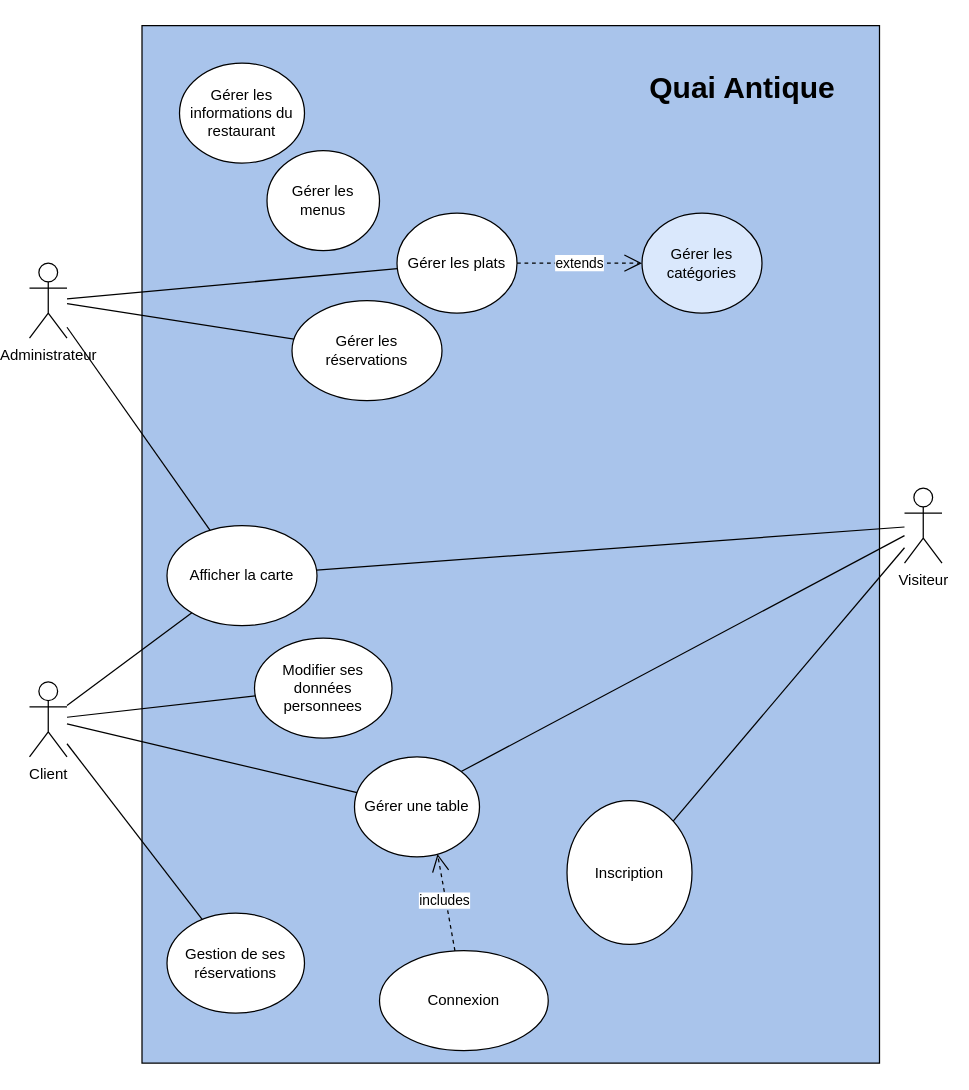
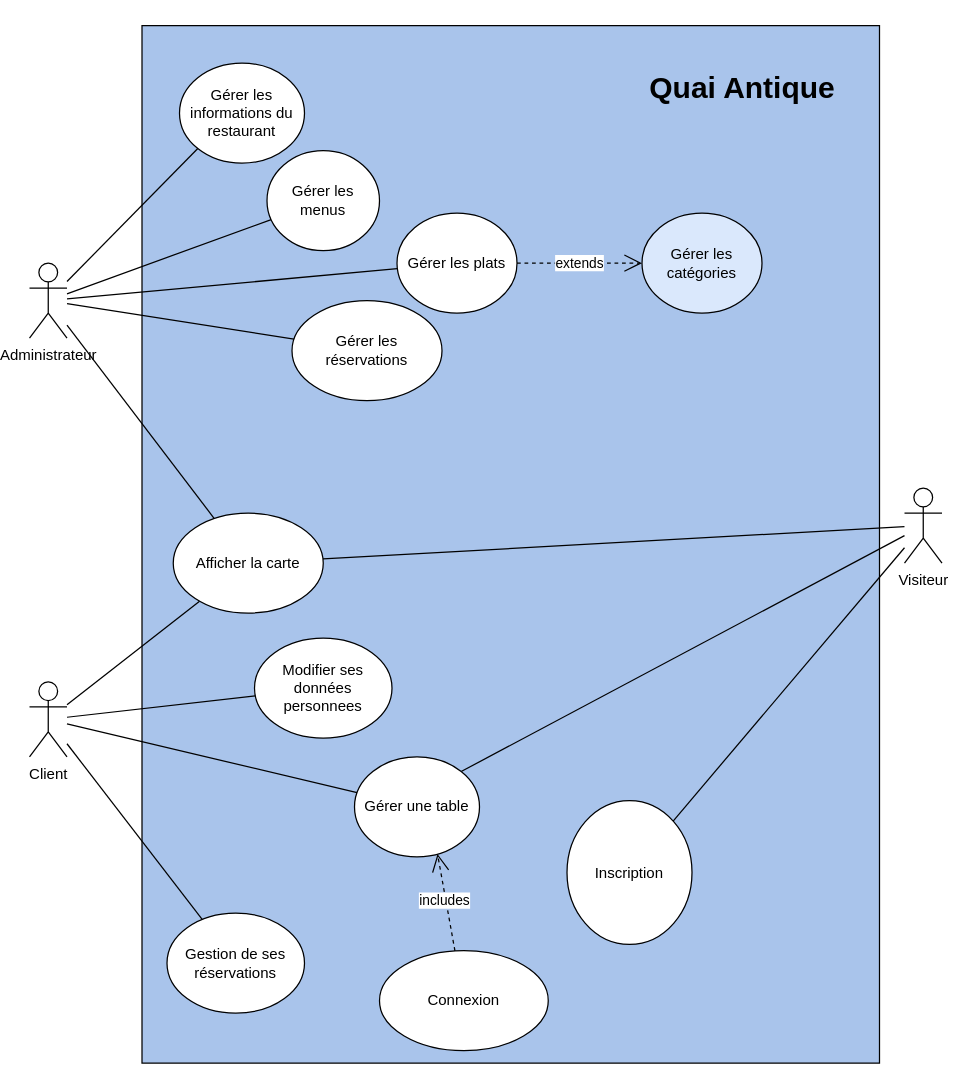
none -> (132, 215)
none -> (168, 257)
(242, 576) -> (248, 563)
